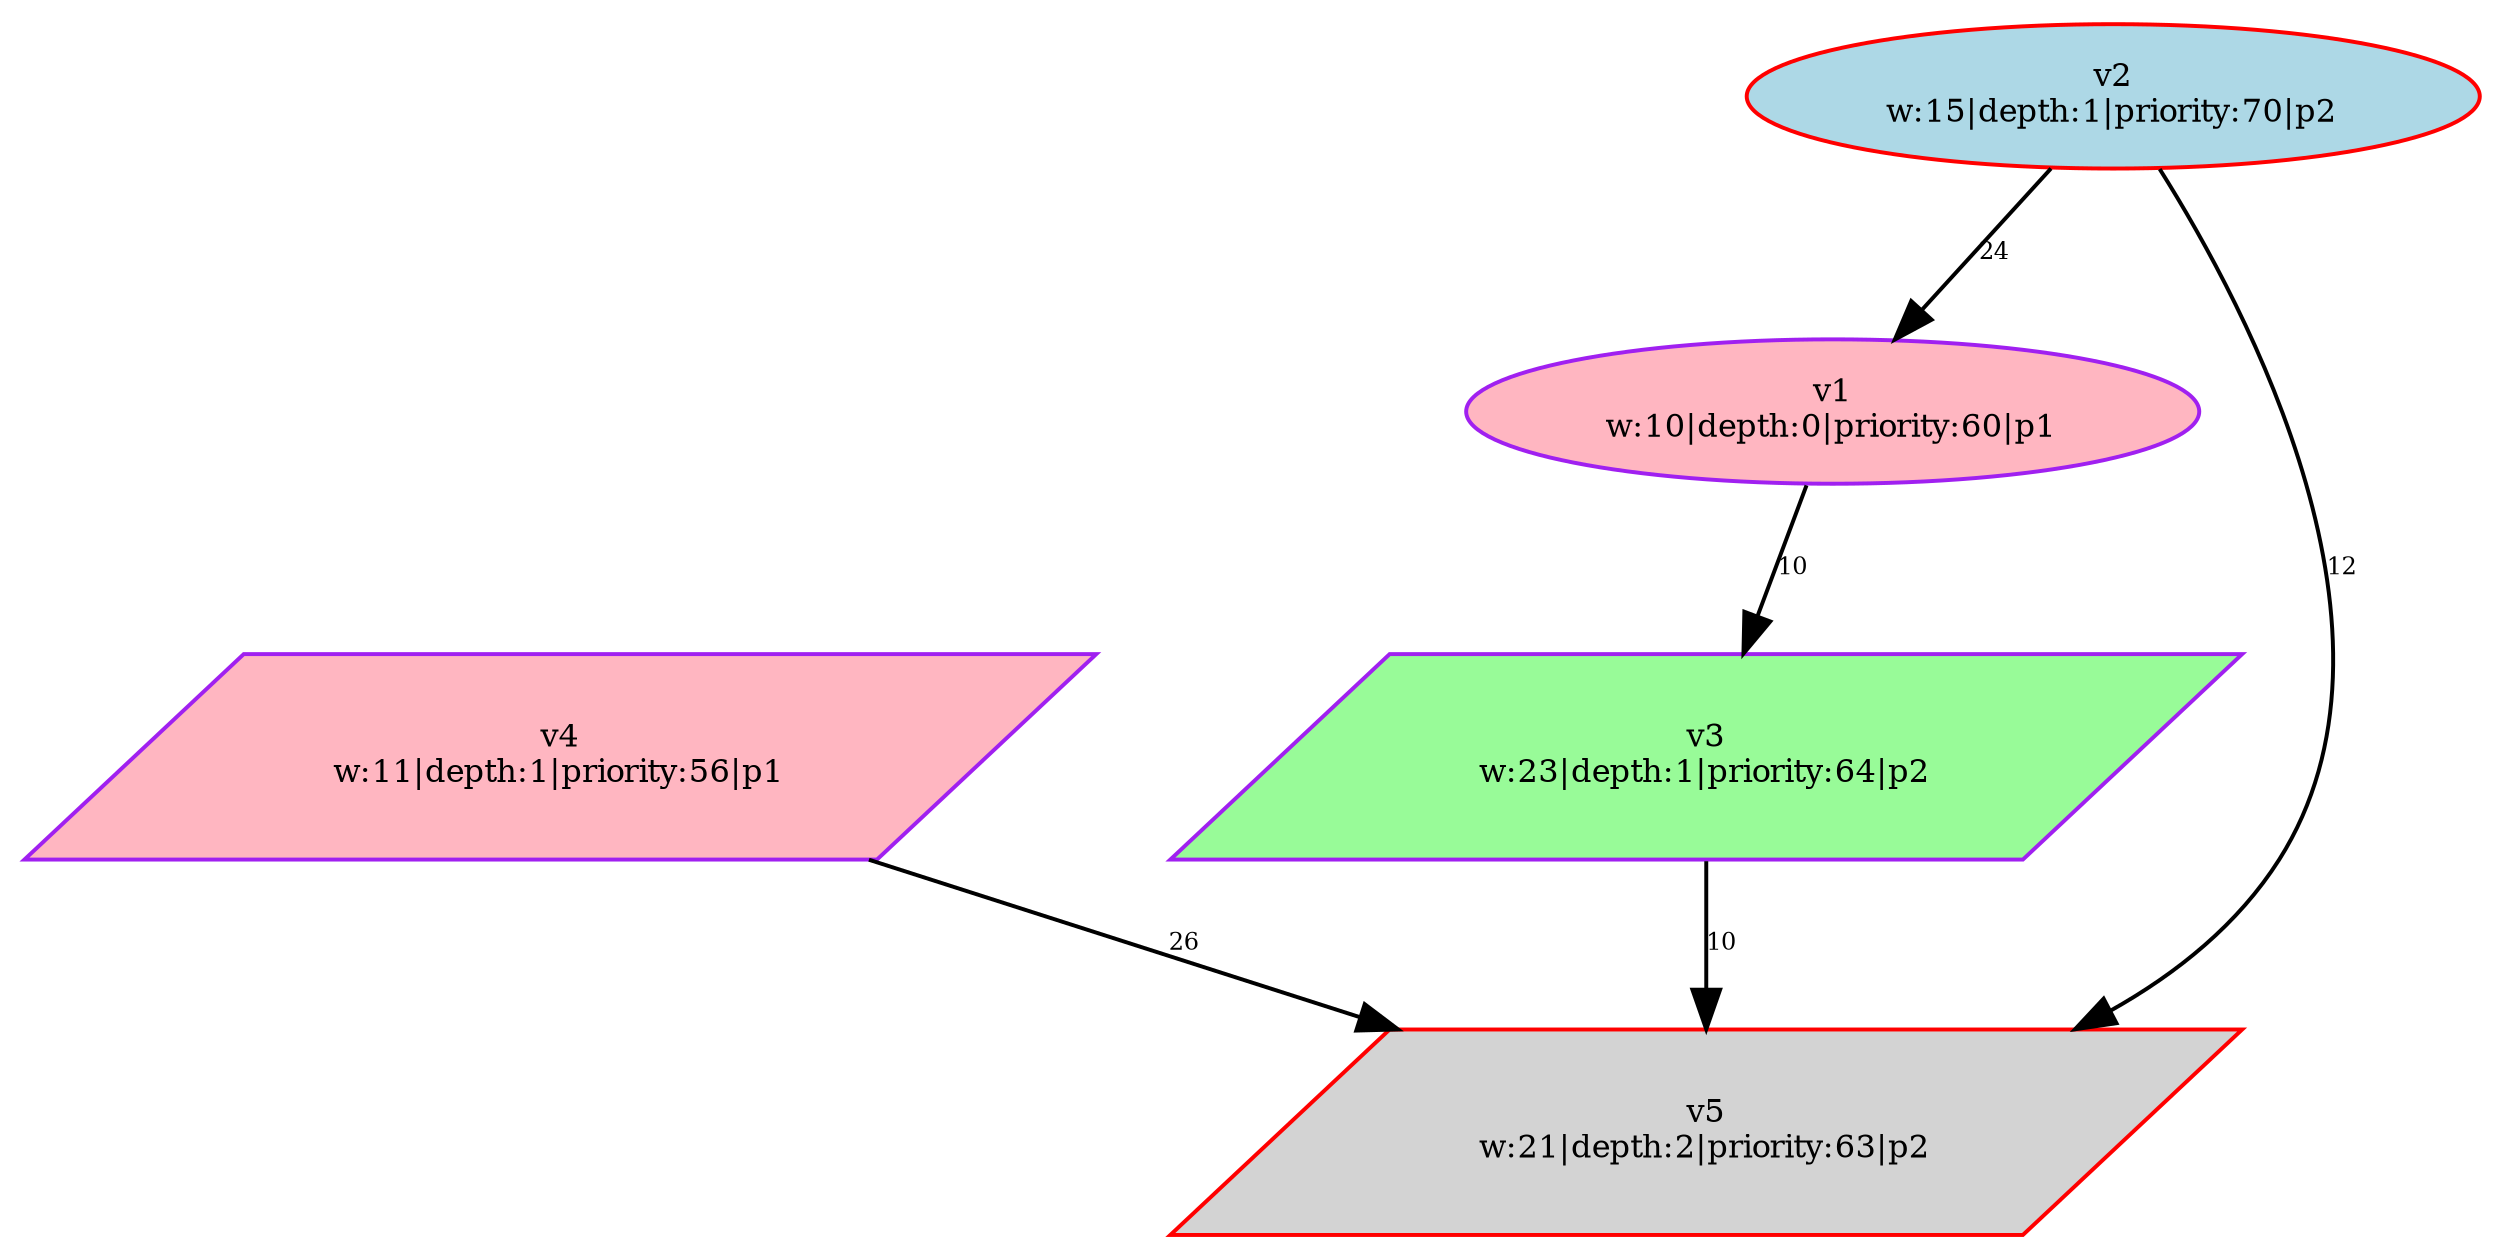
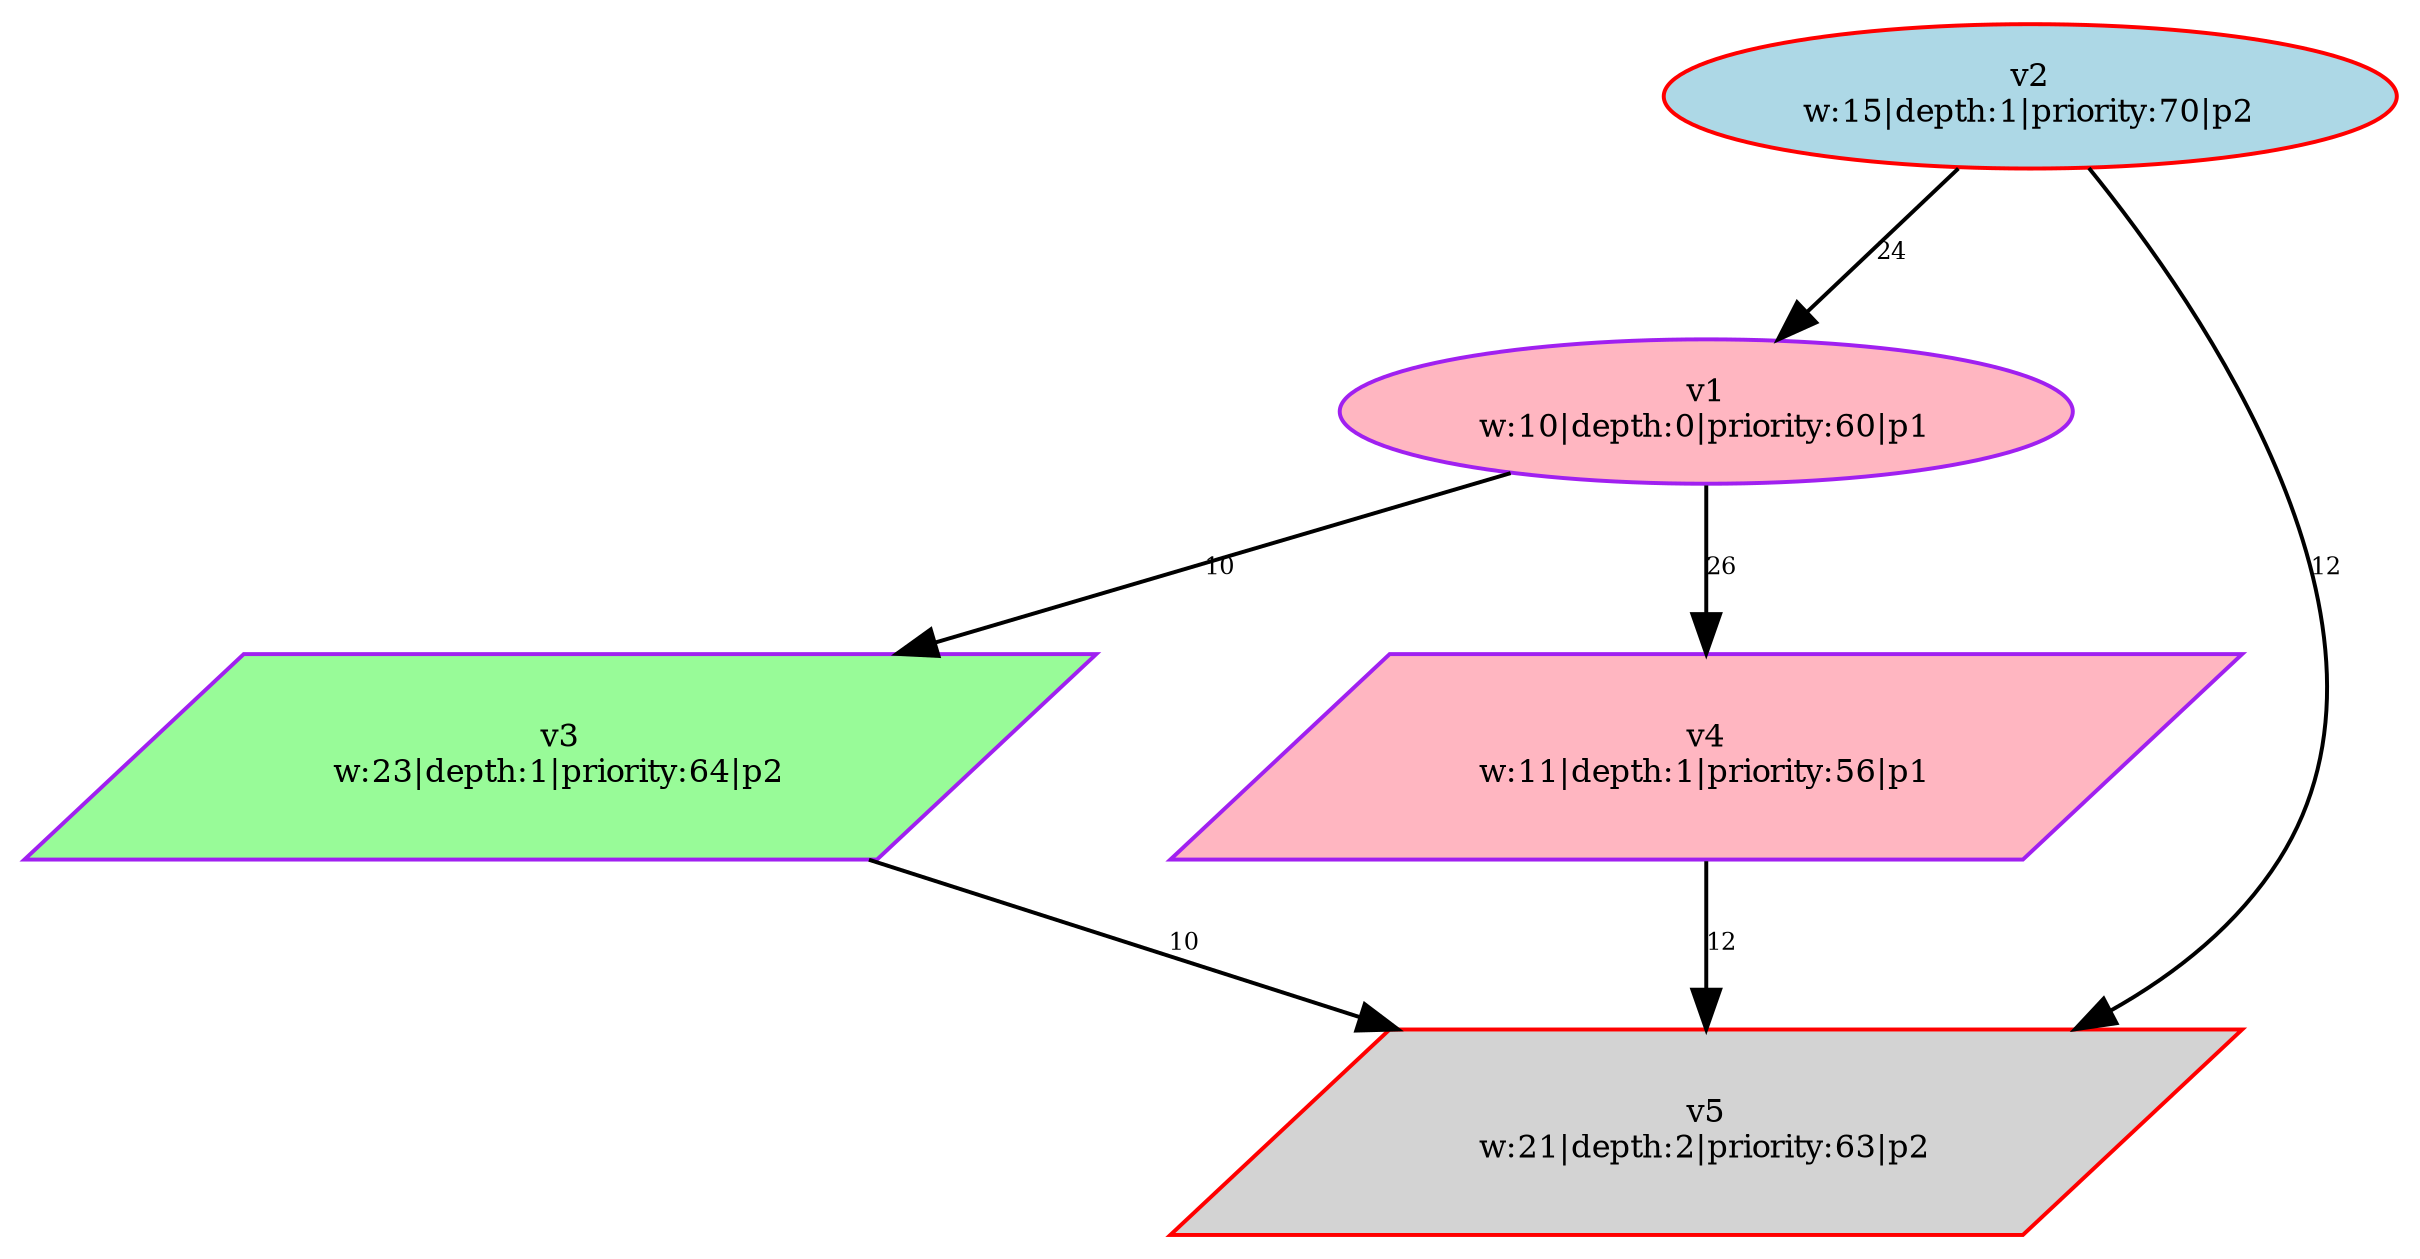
none -> (1706, 550)
(1185, 945) -> (1722, 945)
